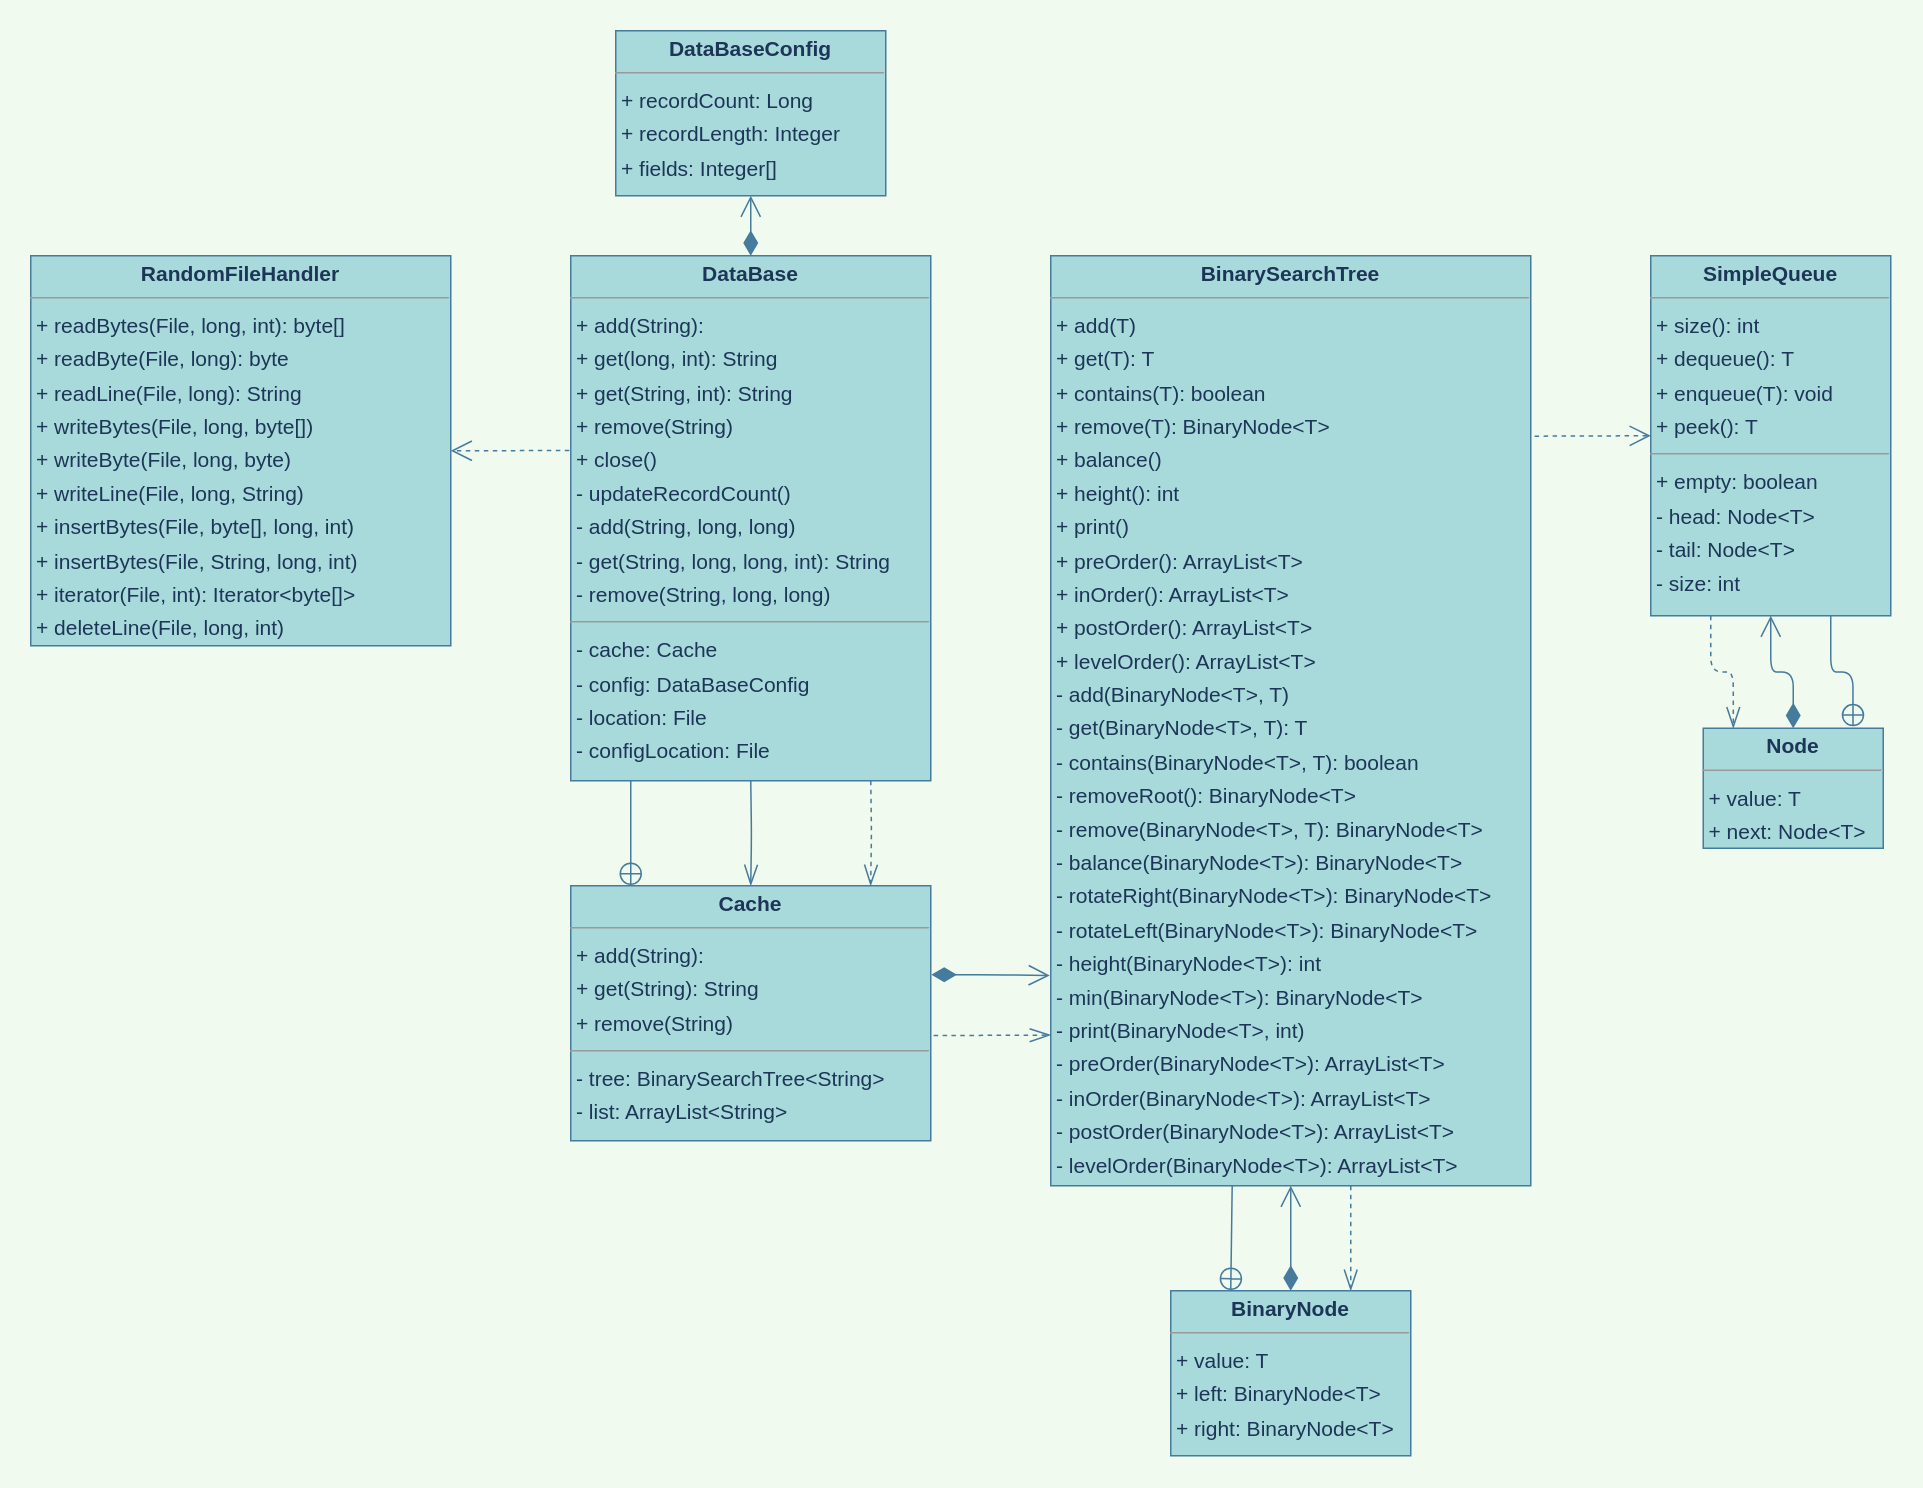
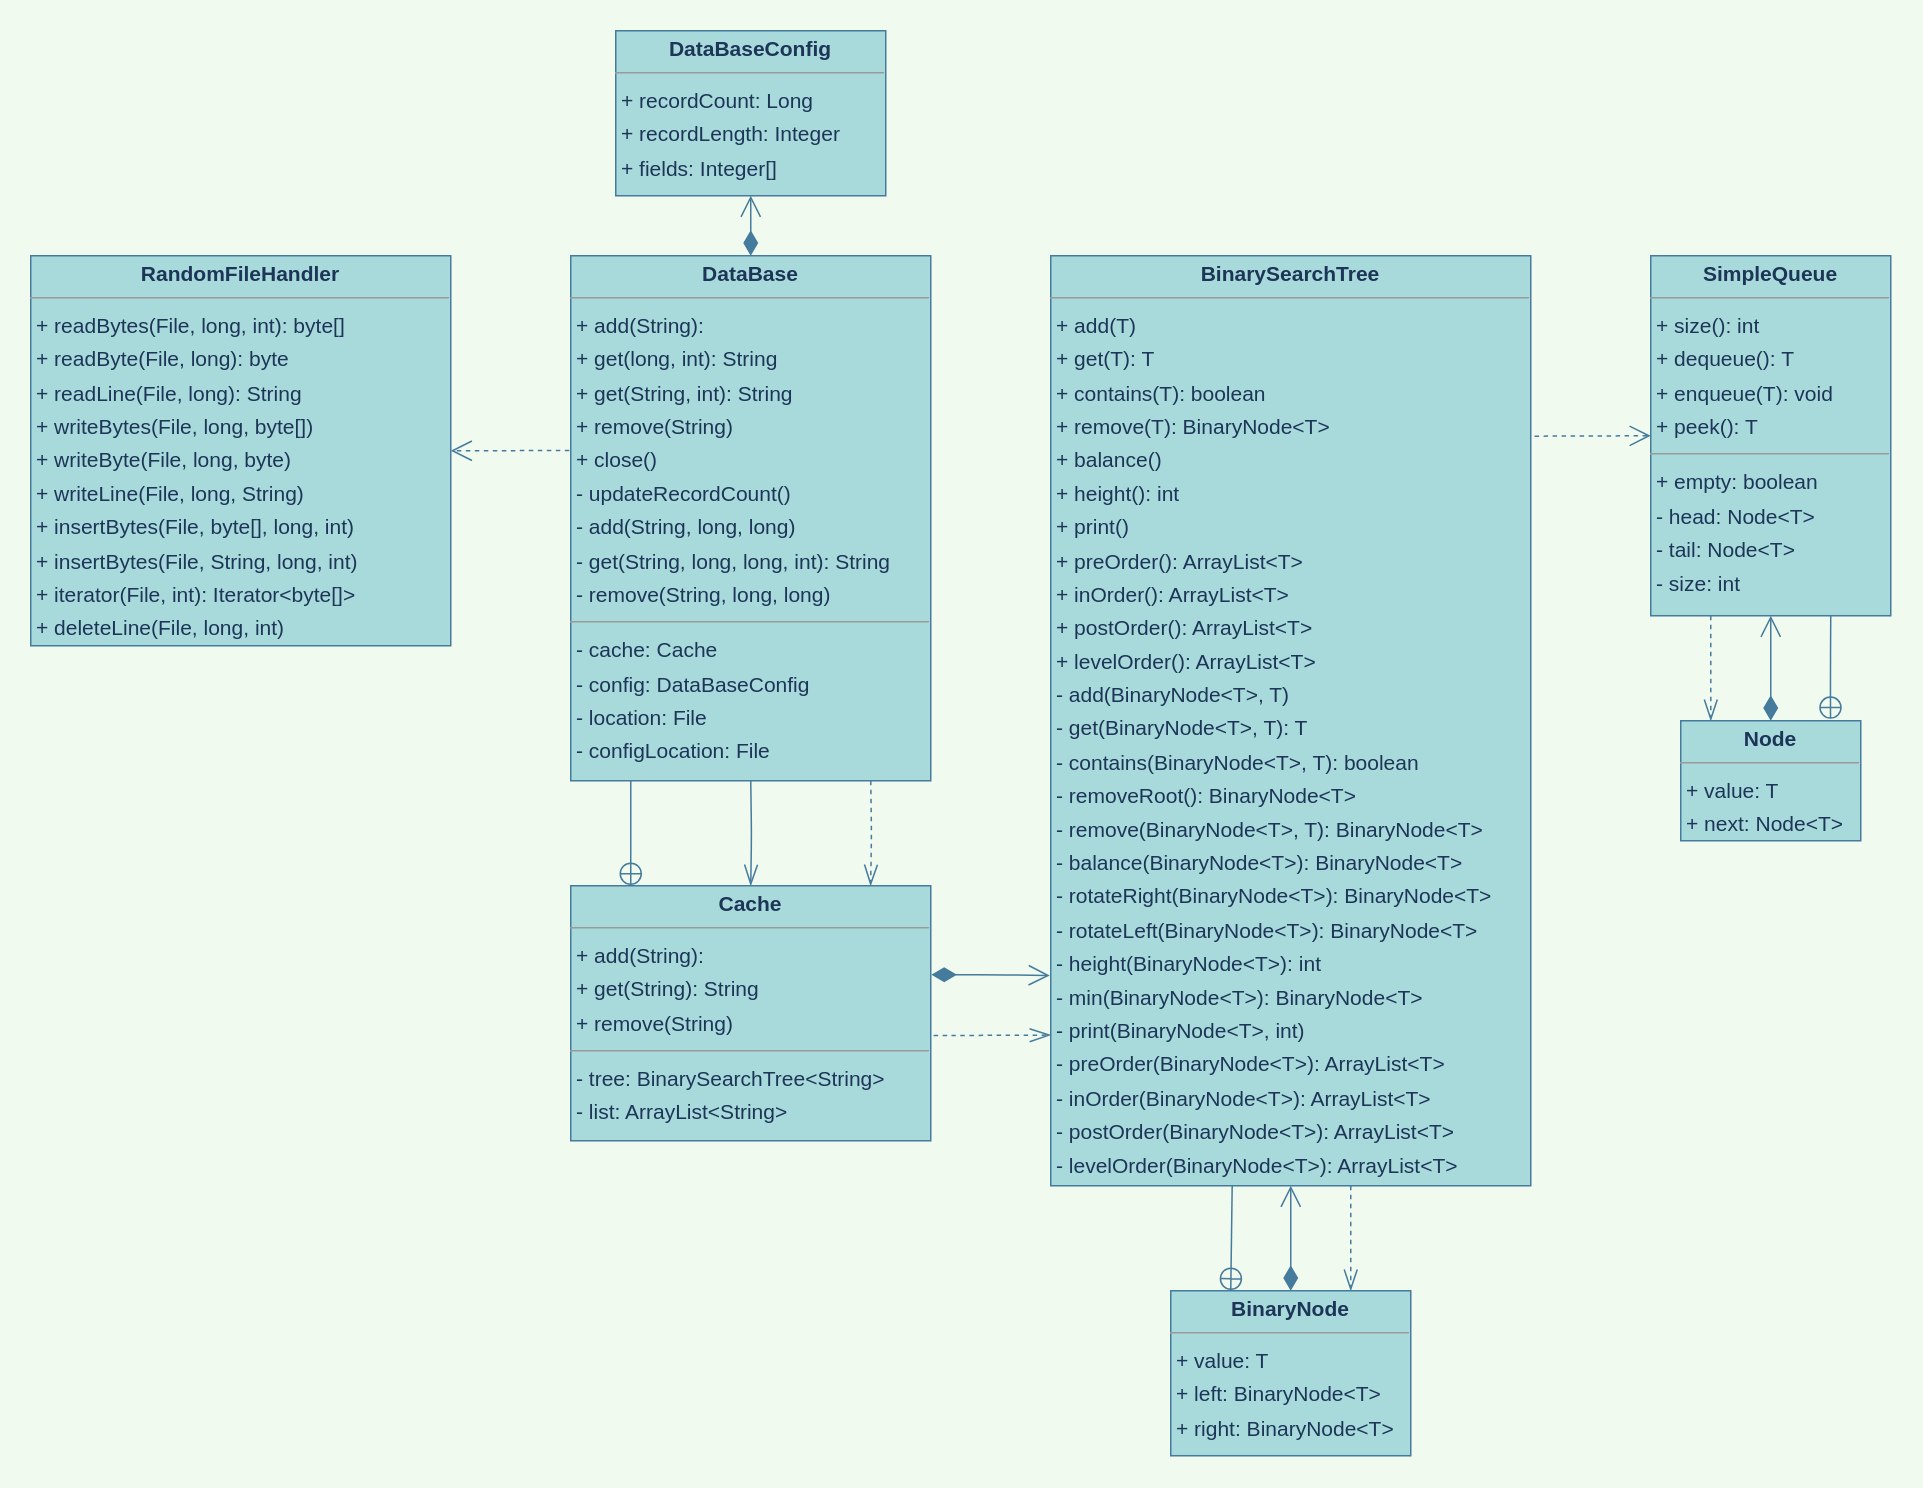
(1793, 788) -> (1771, 781)
